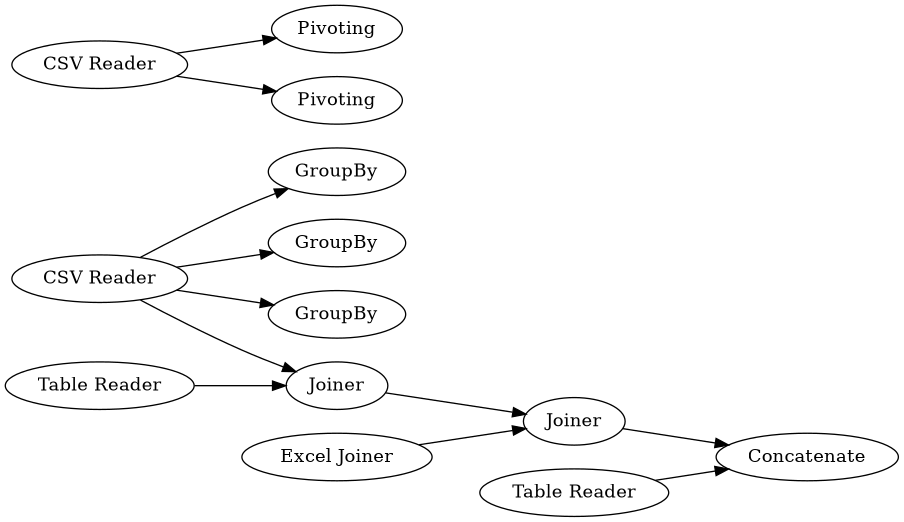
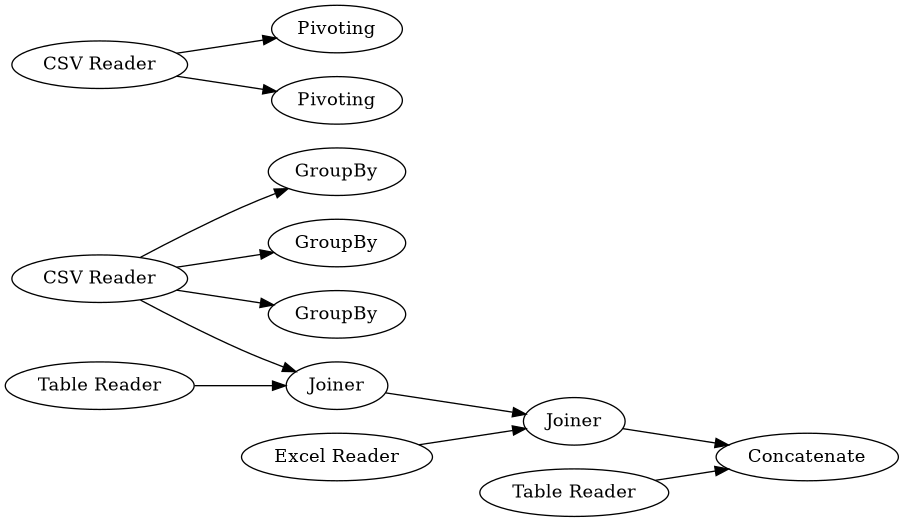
(337, 457) -> (337, 457)
